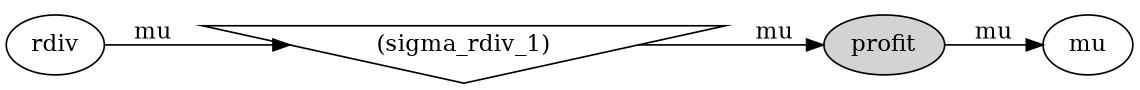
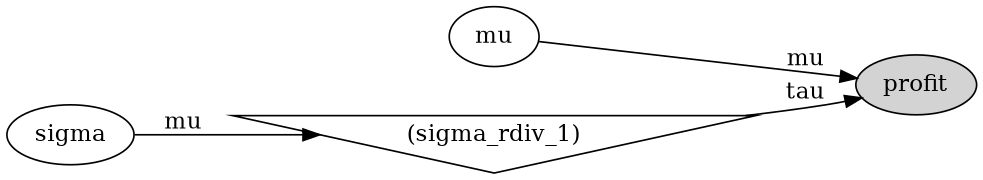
(775, 32) -> (806, 92)
(55, 45) -> (70, 135)
(985, 45) -> (690, 59)
